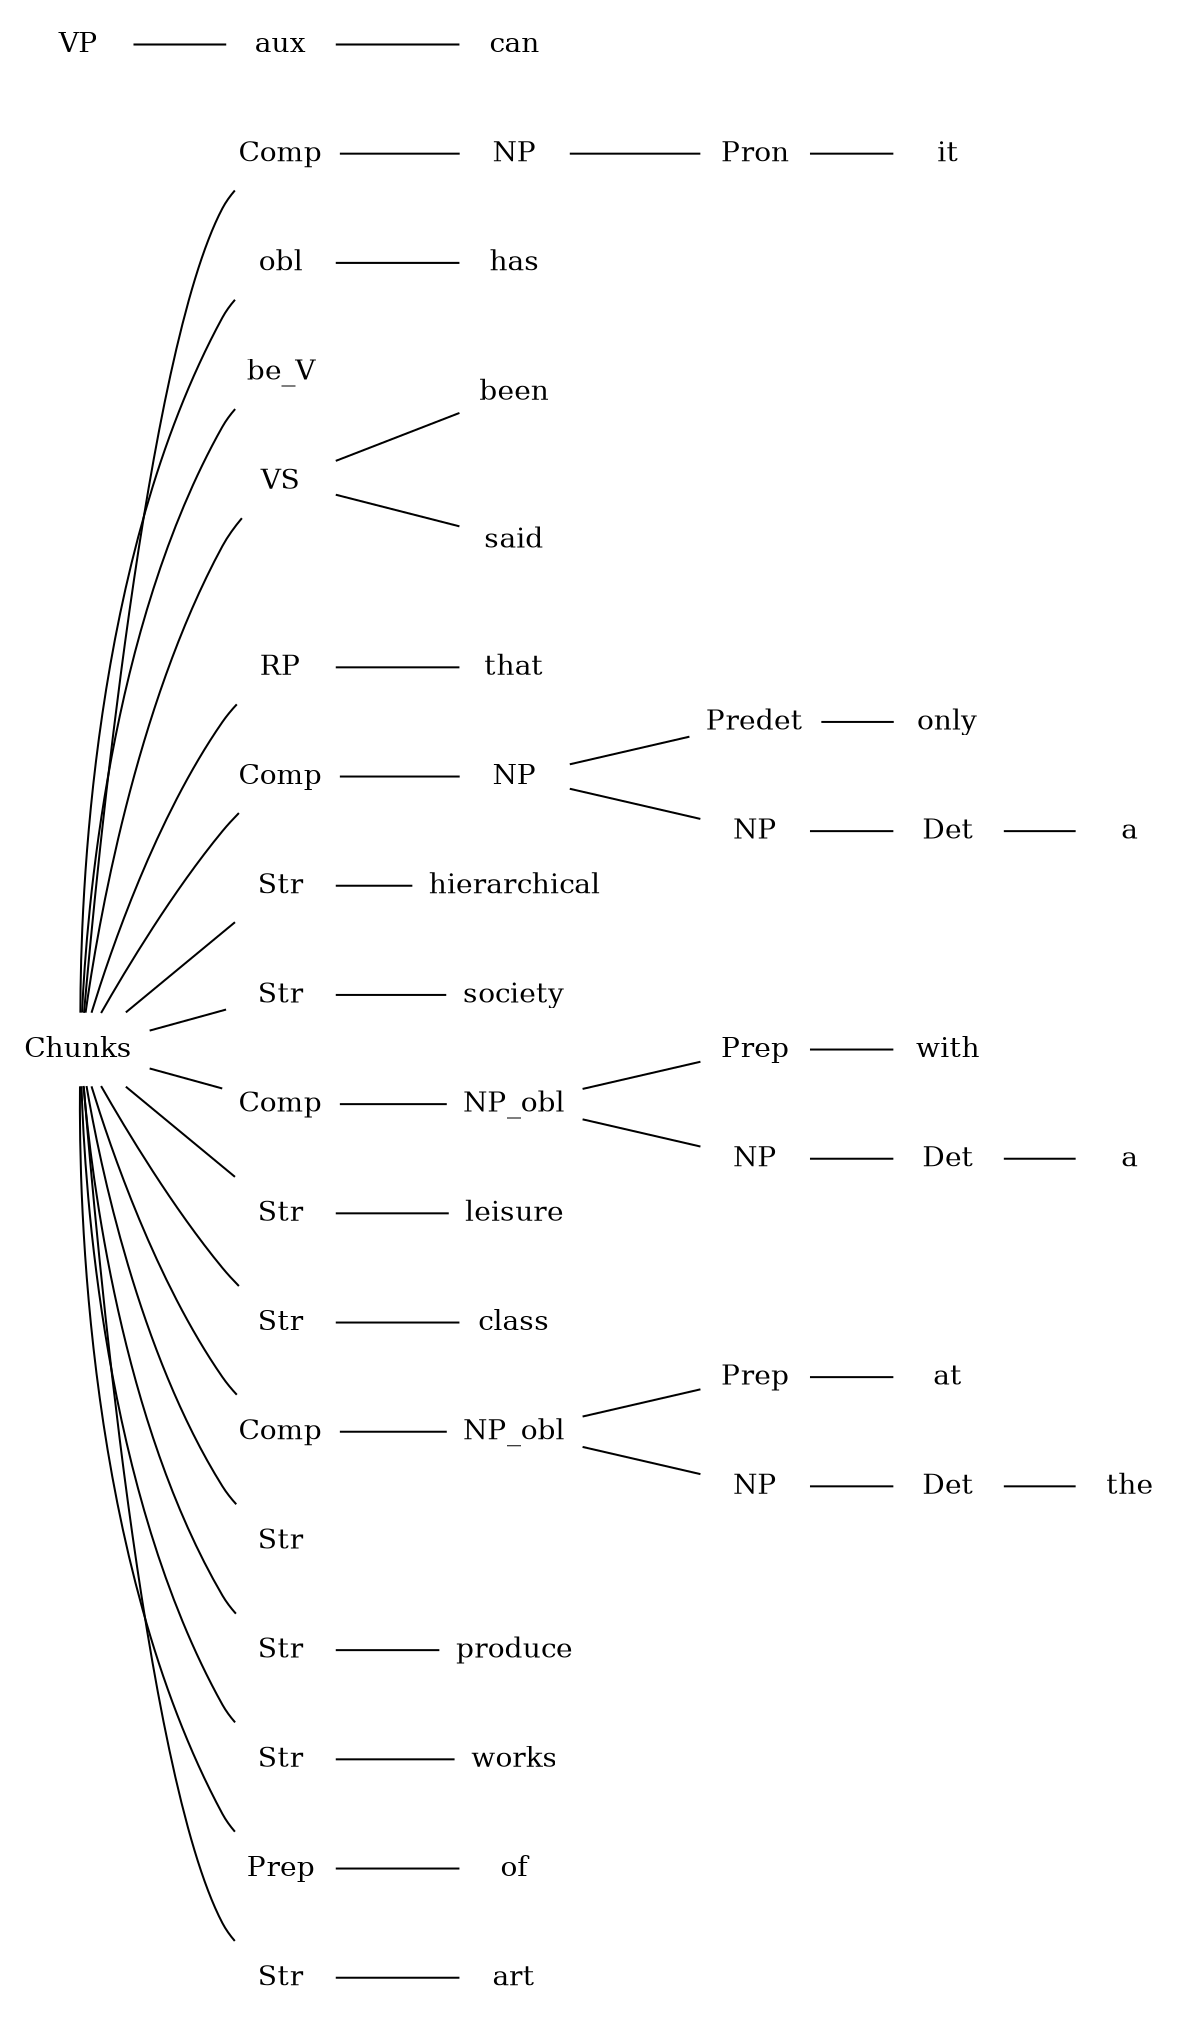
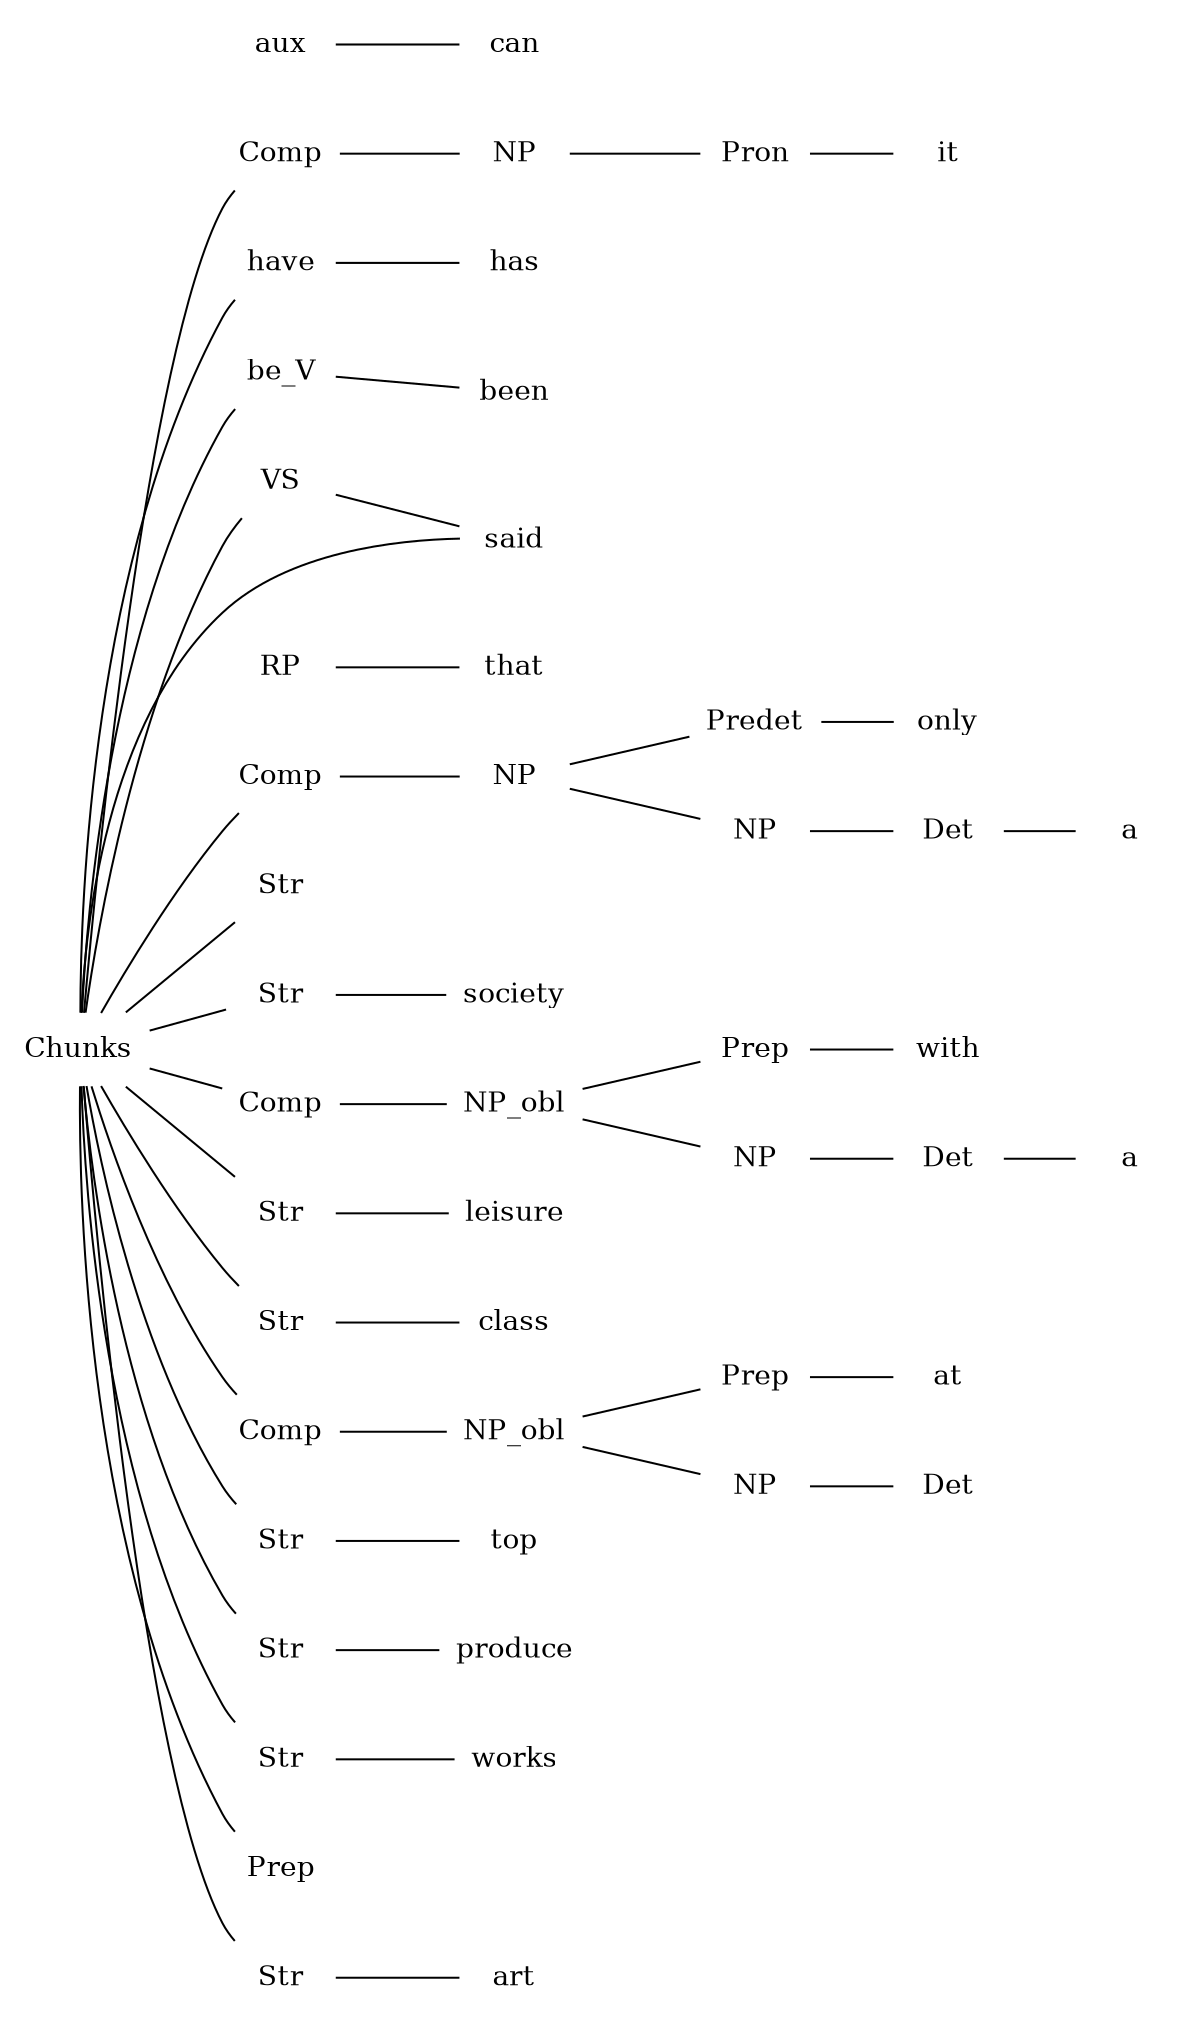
(79, 44) -> none
(281, 263) -> (281, 263)
(398, 437) -> (398, 382)
(151, 852) -> (197, 642)
(515, 886) -> none
(1130, 1486) -> none
none -> (515, 1541)
(515, 1869) -> none
